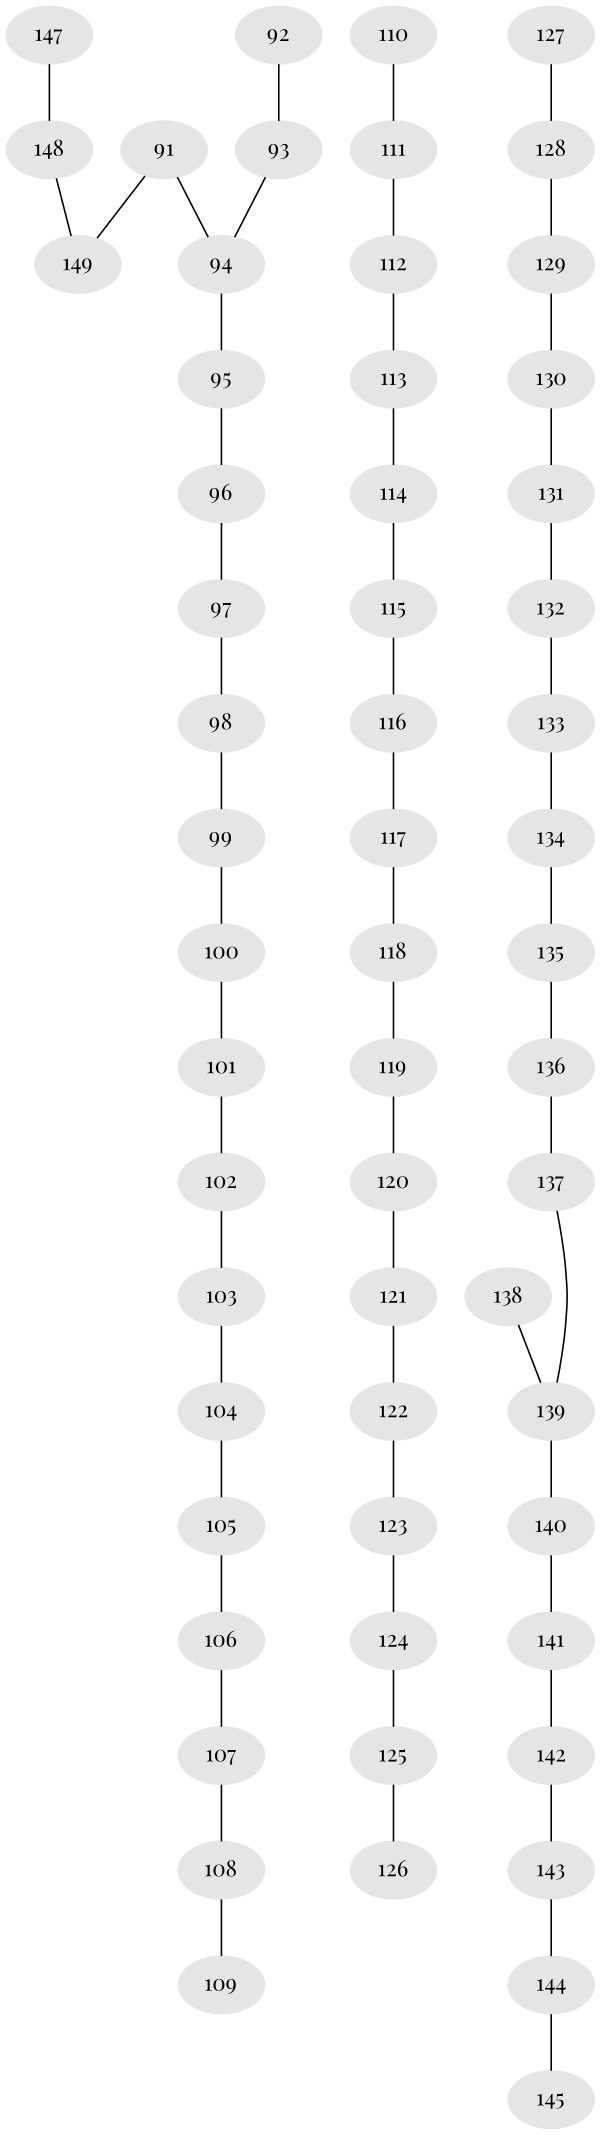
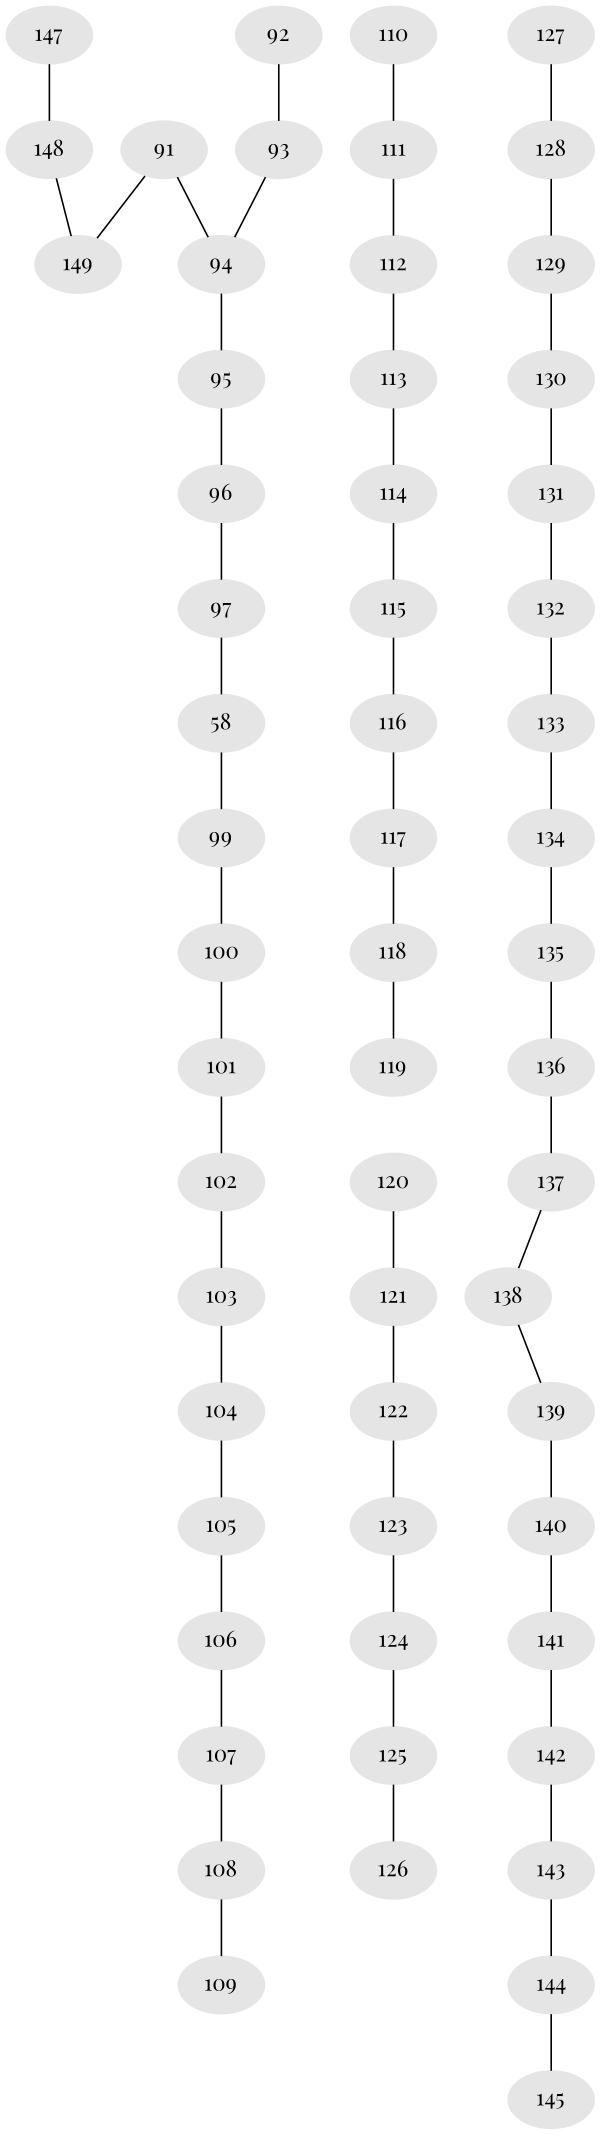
(221, 723) -> (221, 723)
(393, 1125) -> none
(567, 1297) -> (530, 1239)
